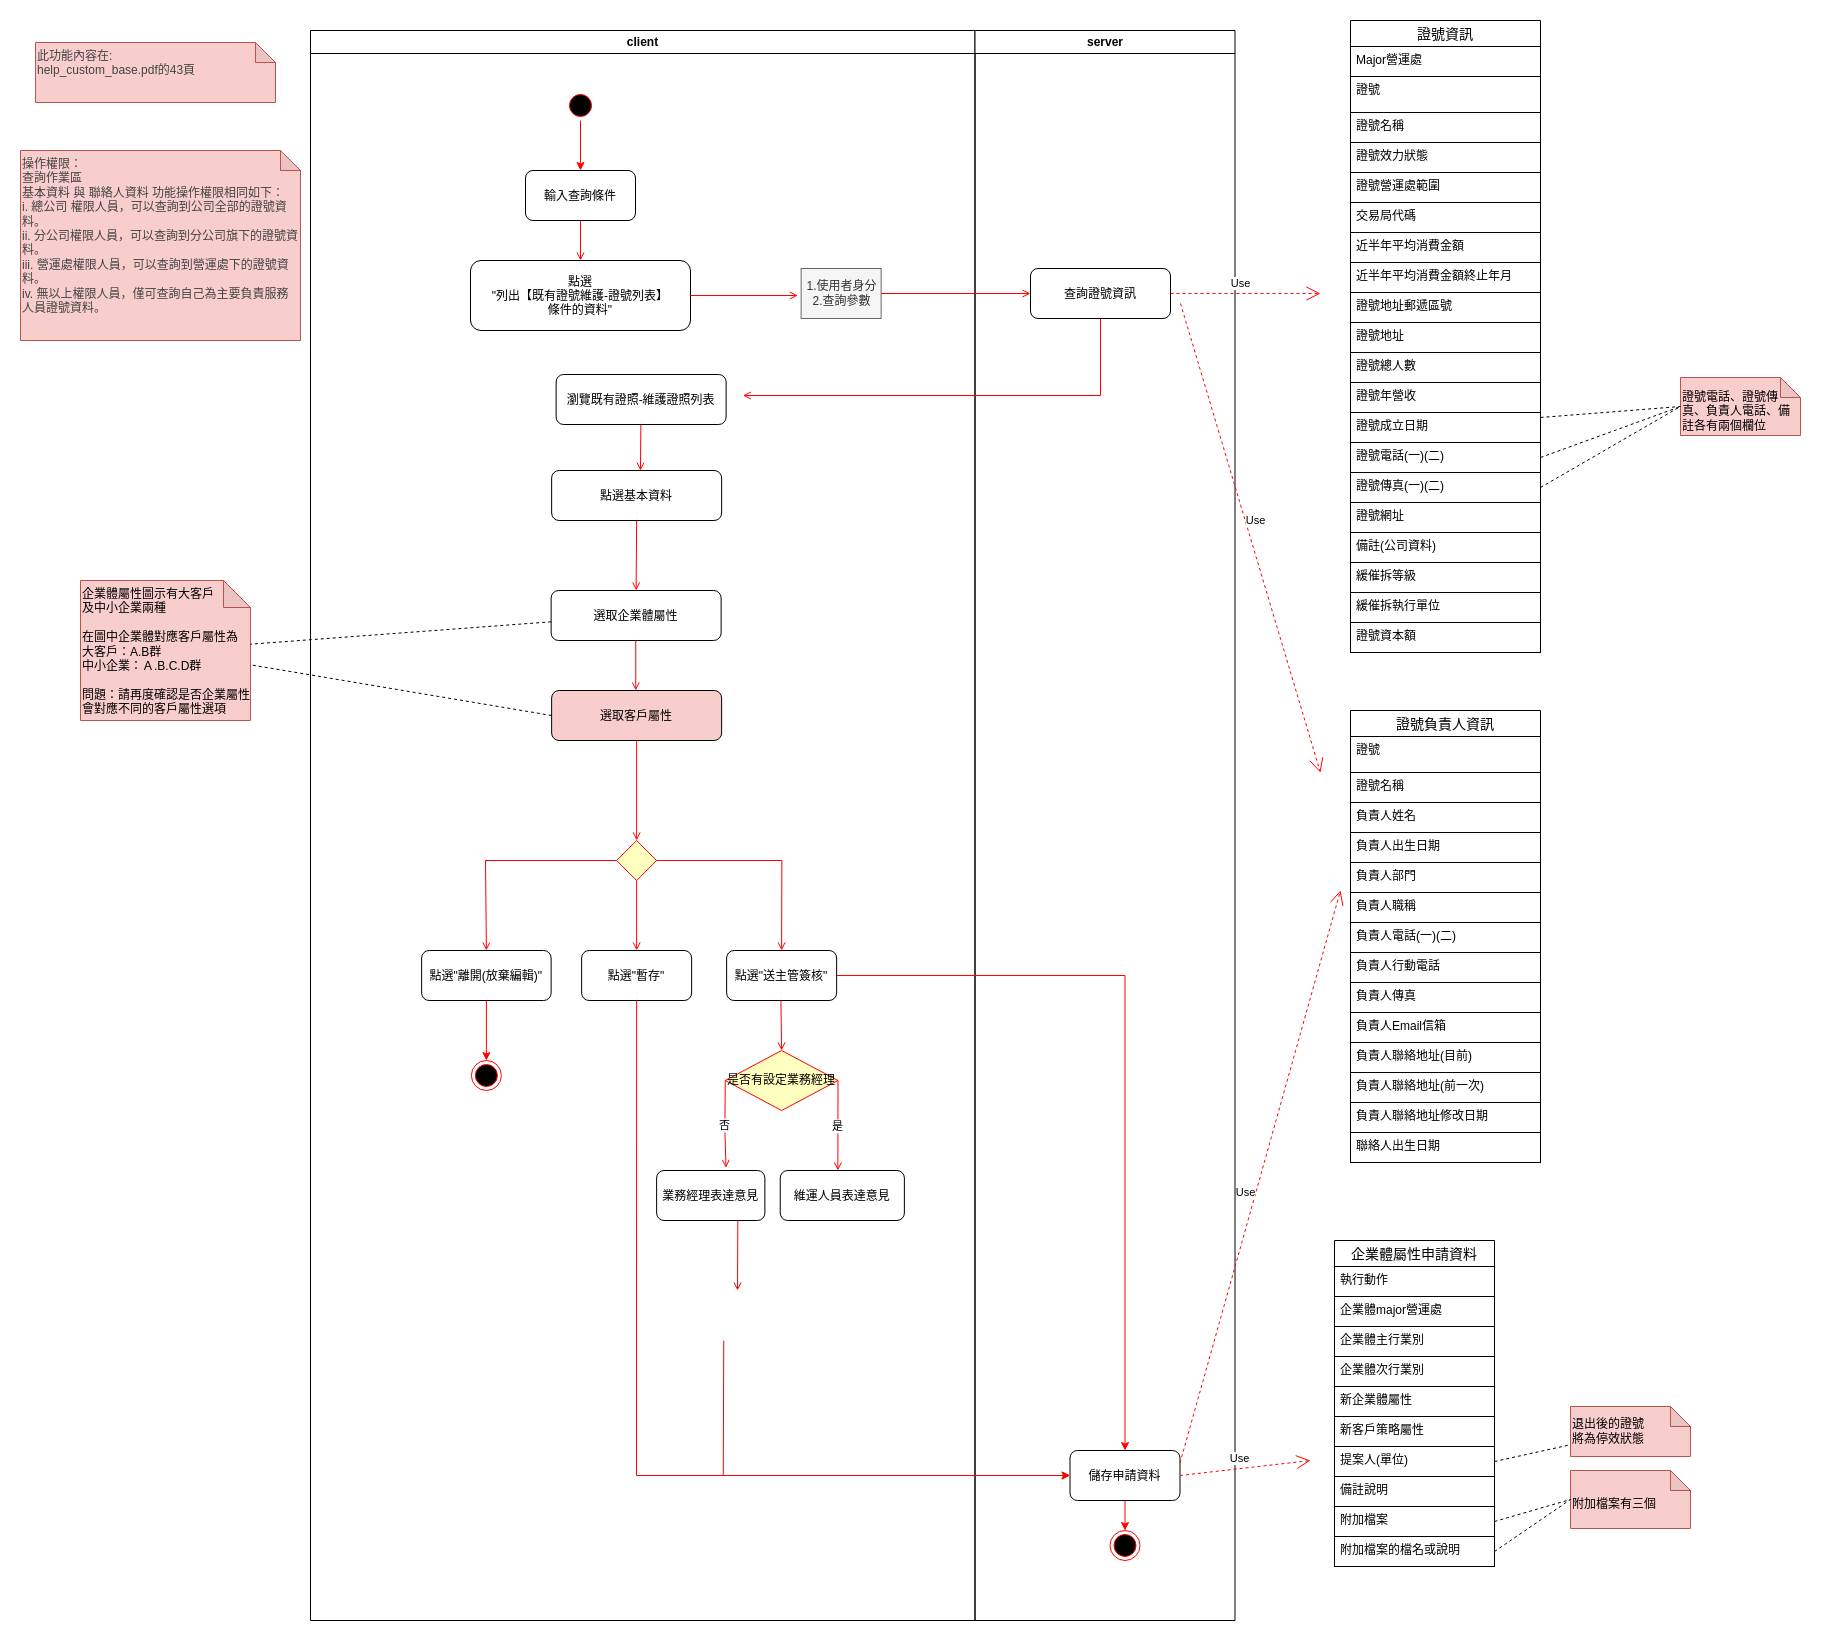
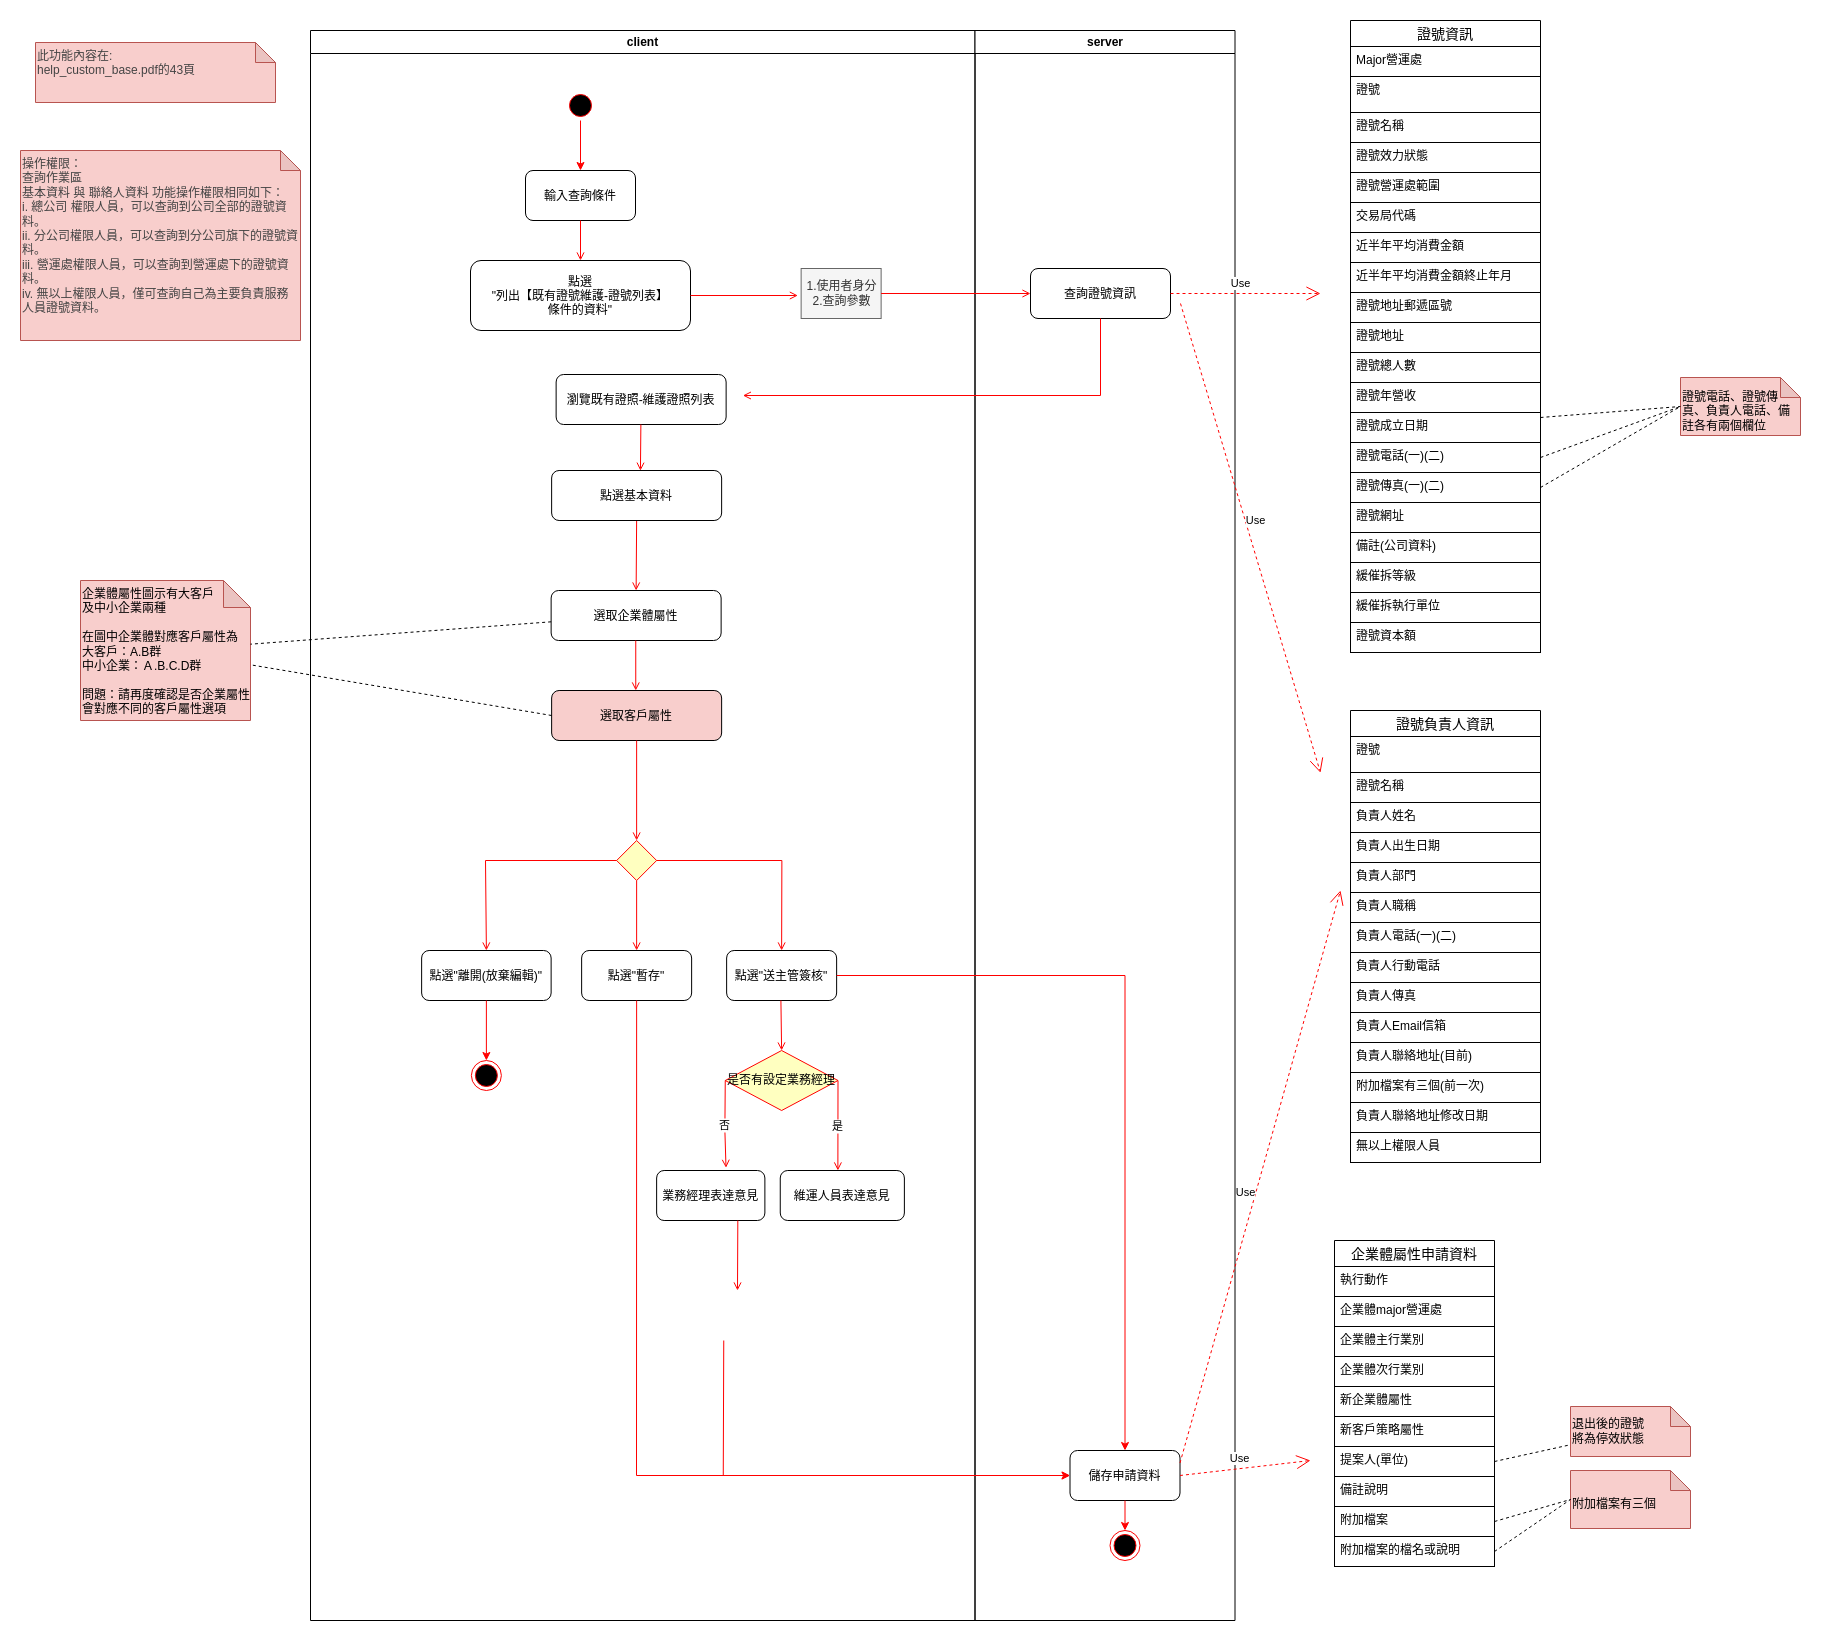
(1423, 1086) -> (1423, 1086)
(1398, 1146) -> (1398, 1146)
